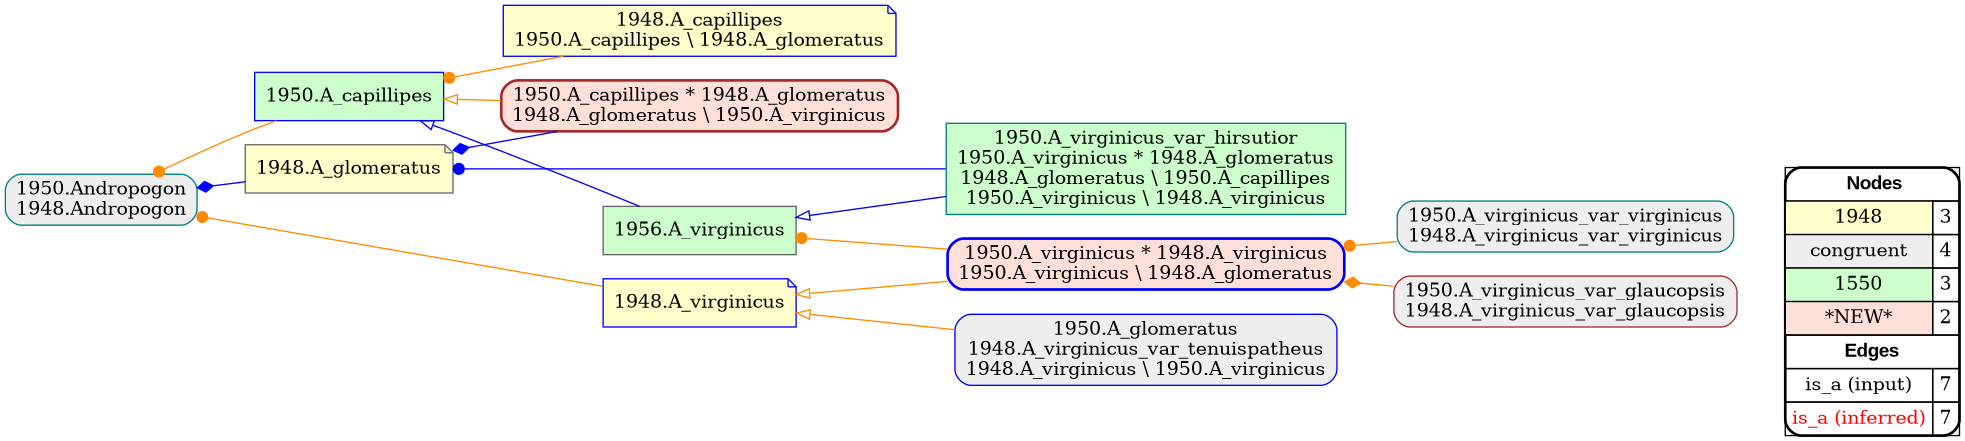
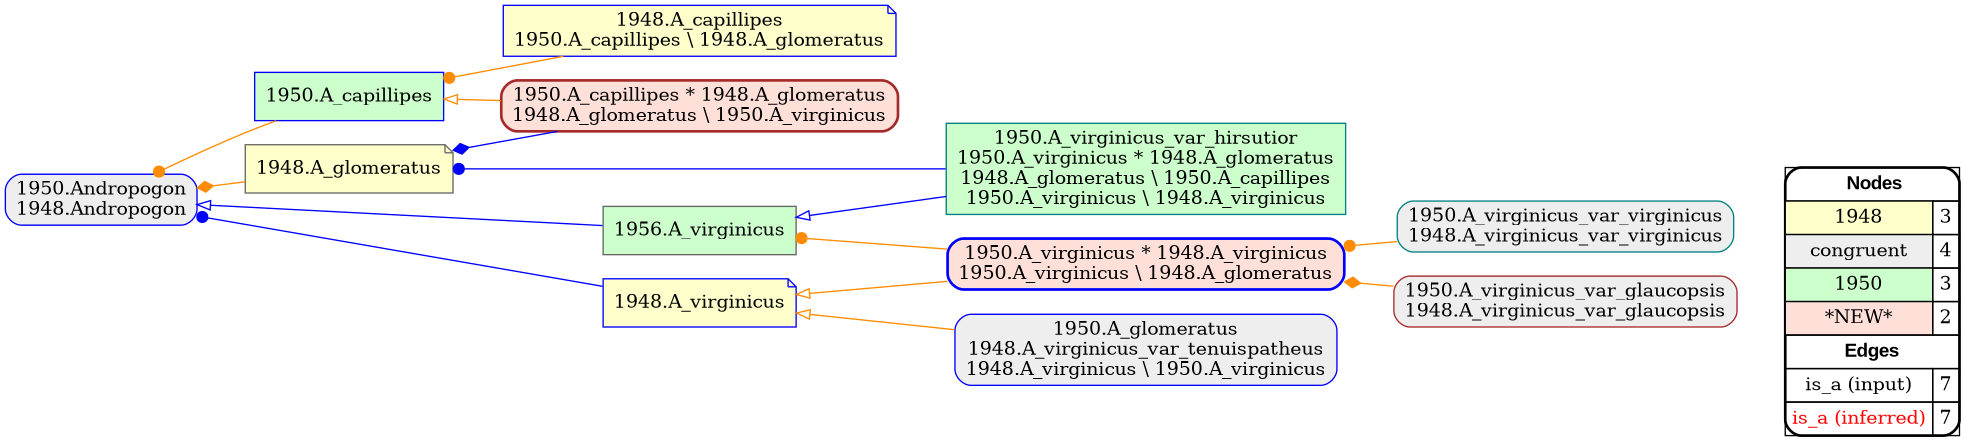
(521, 159) -> (407, 215)
(229, 184) -> (229, 184)
(101, 200) -> (101, 200)
(405, 252) -> (405, 252)
(1859, 284) -> (1859, 284)
